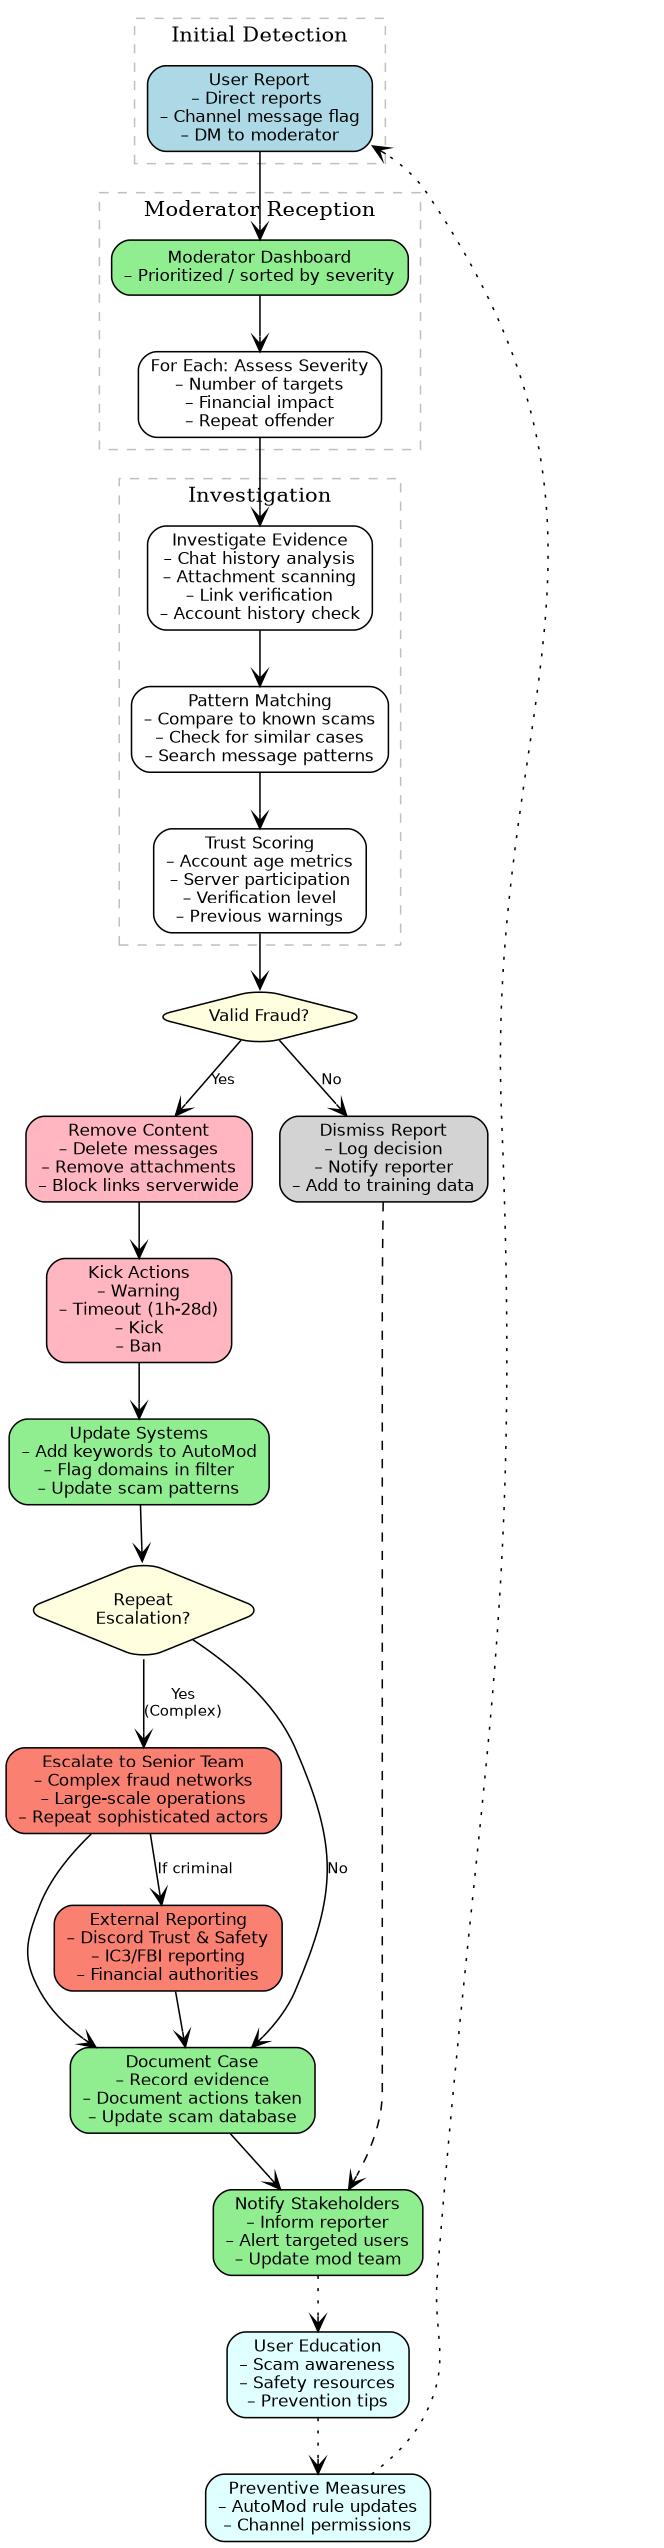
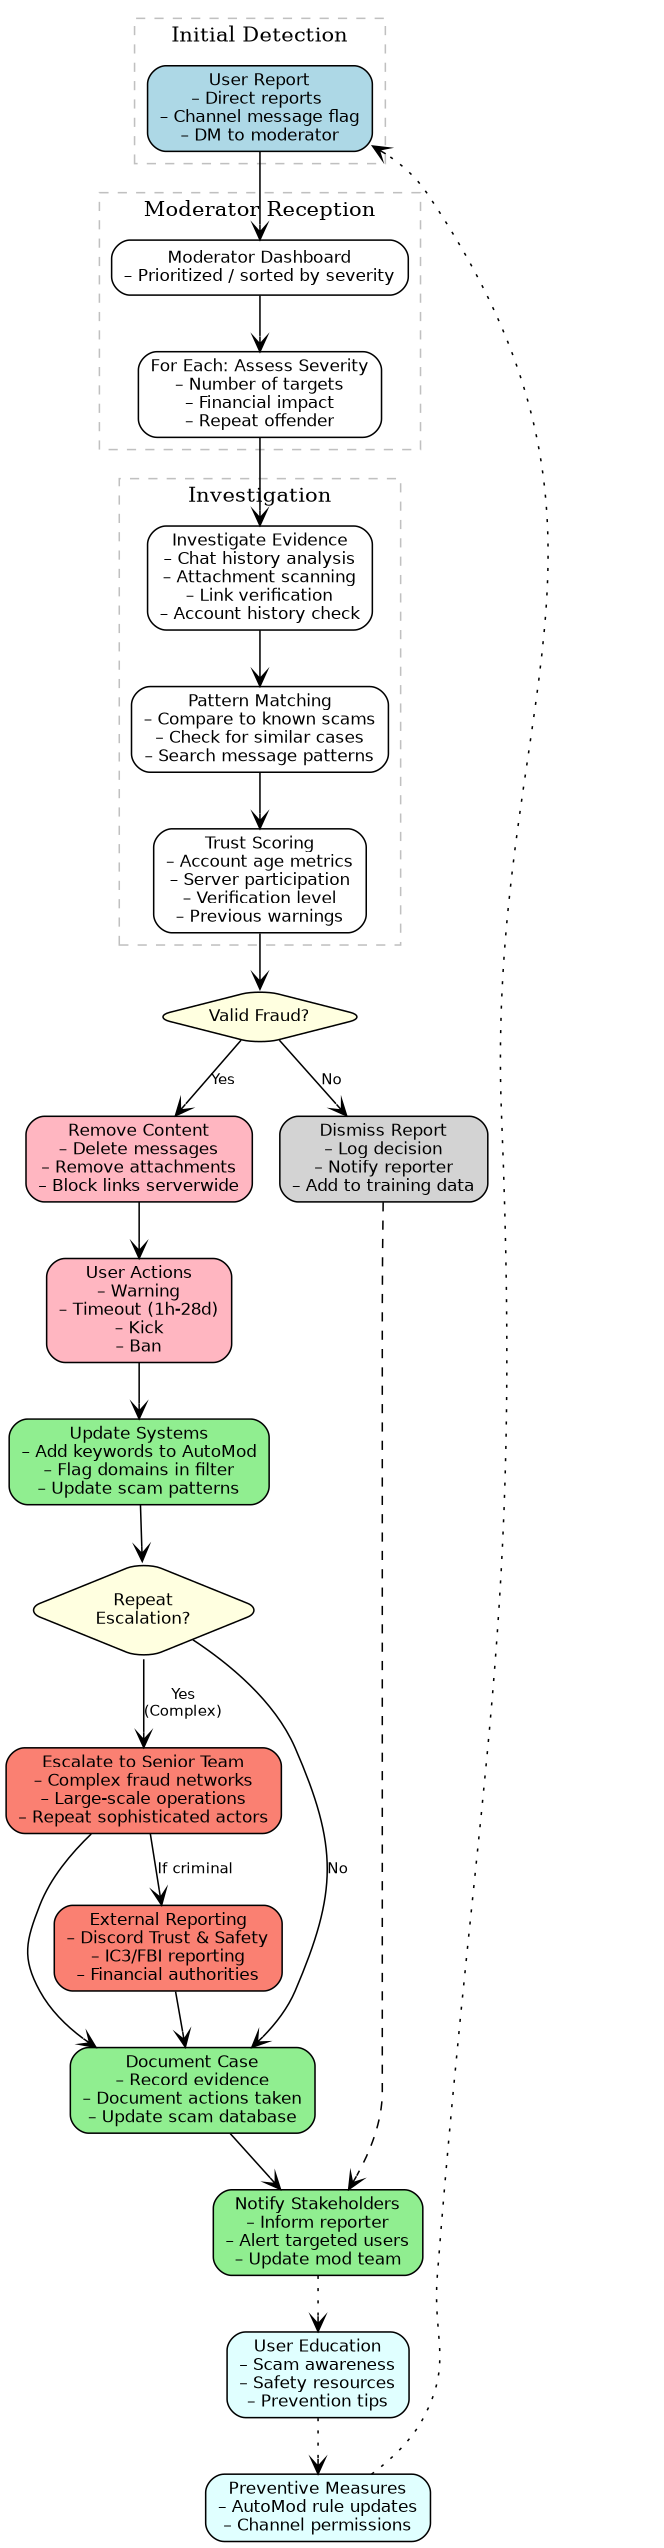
(260, 268) -> (260, 268)
(139, 1310) -> (139, 1310)
